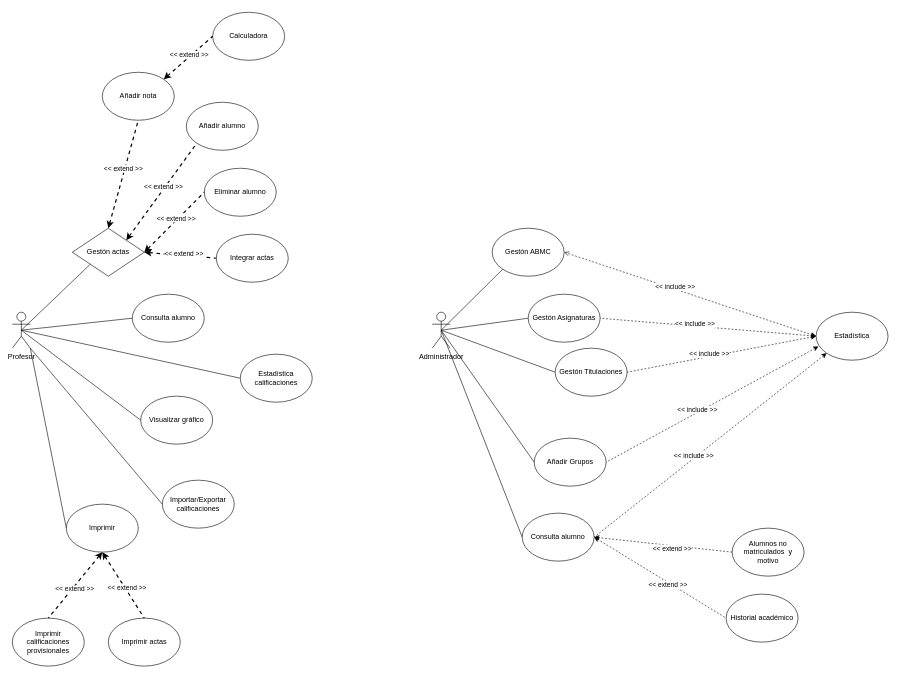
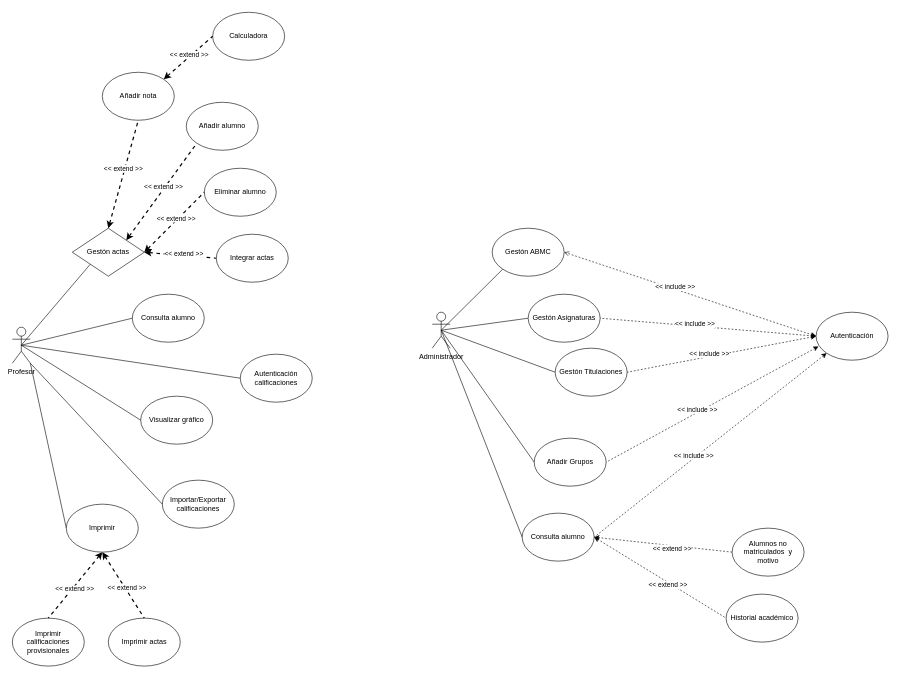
(21, 330) -> (21, 345)
(852, 336) -> (852, 336)
(276, 378) -> (276, 378)
